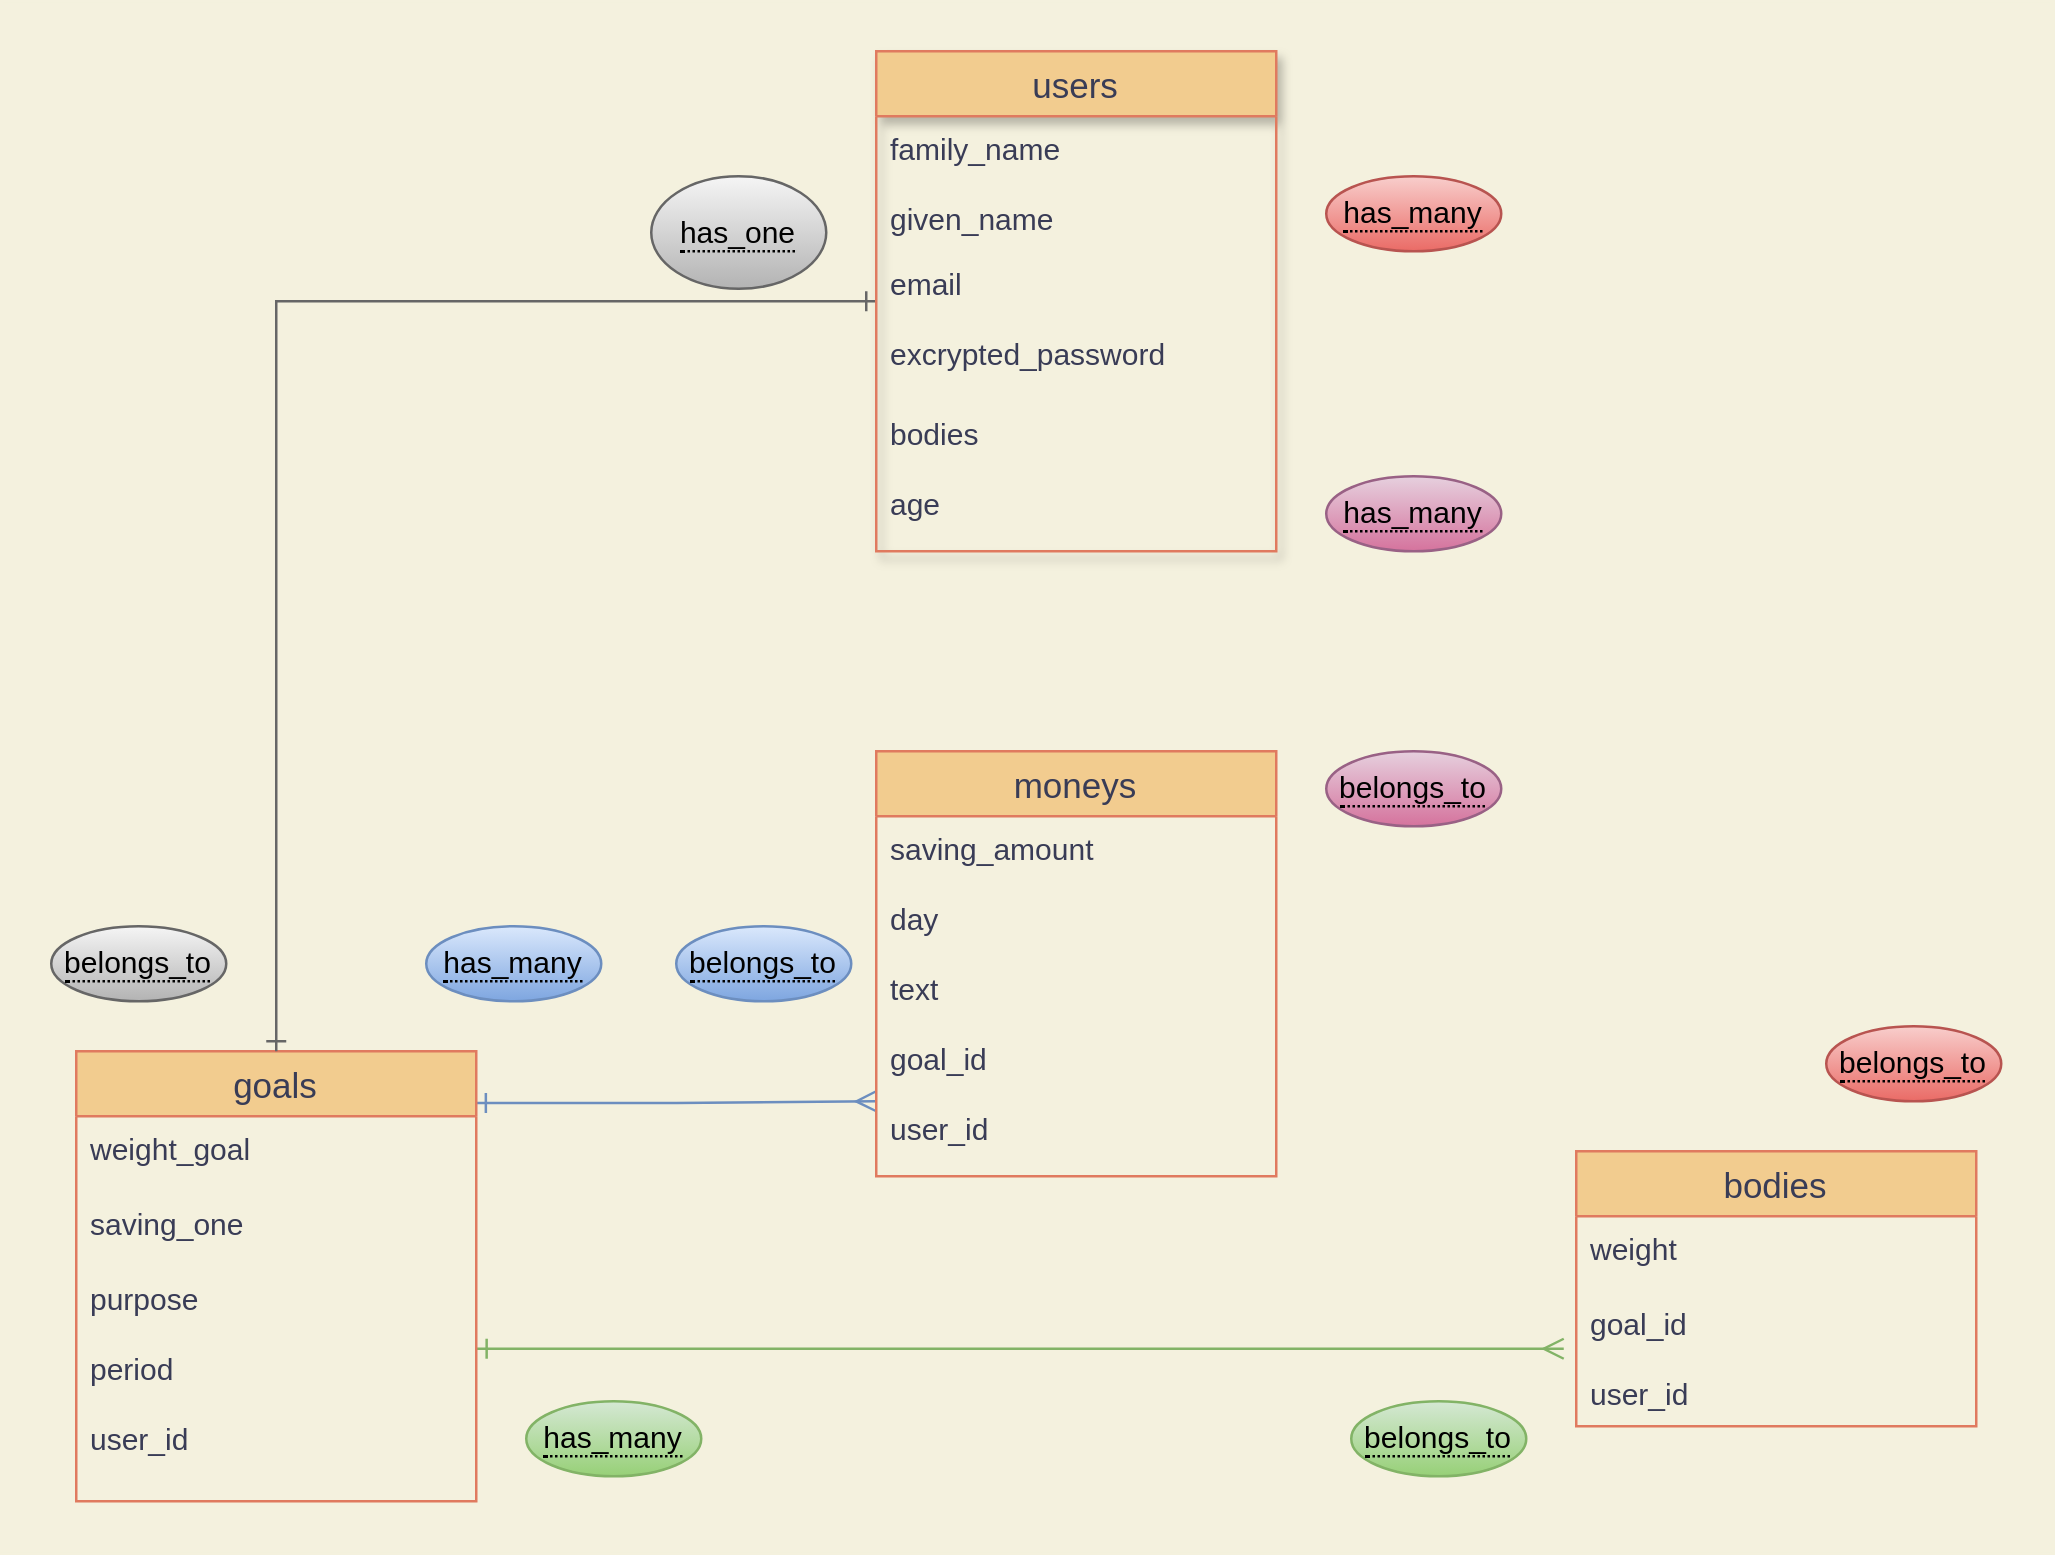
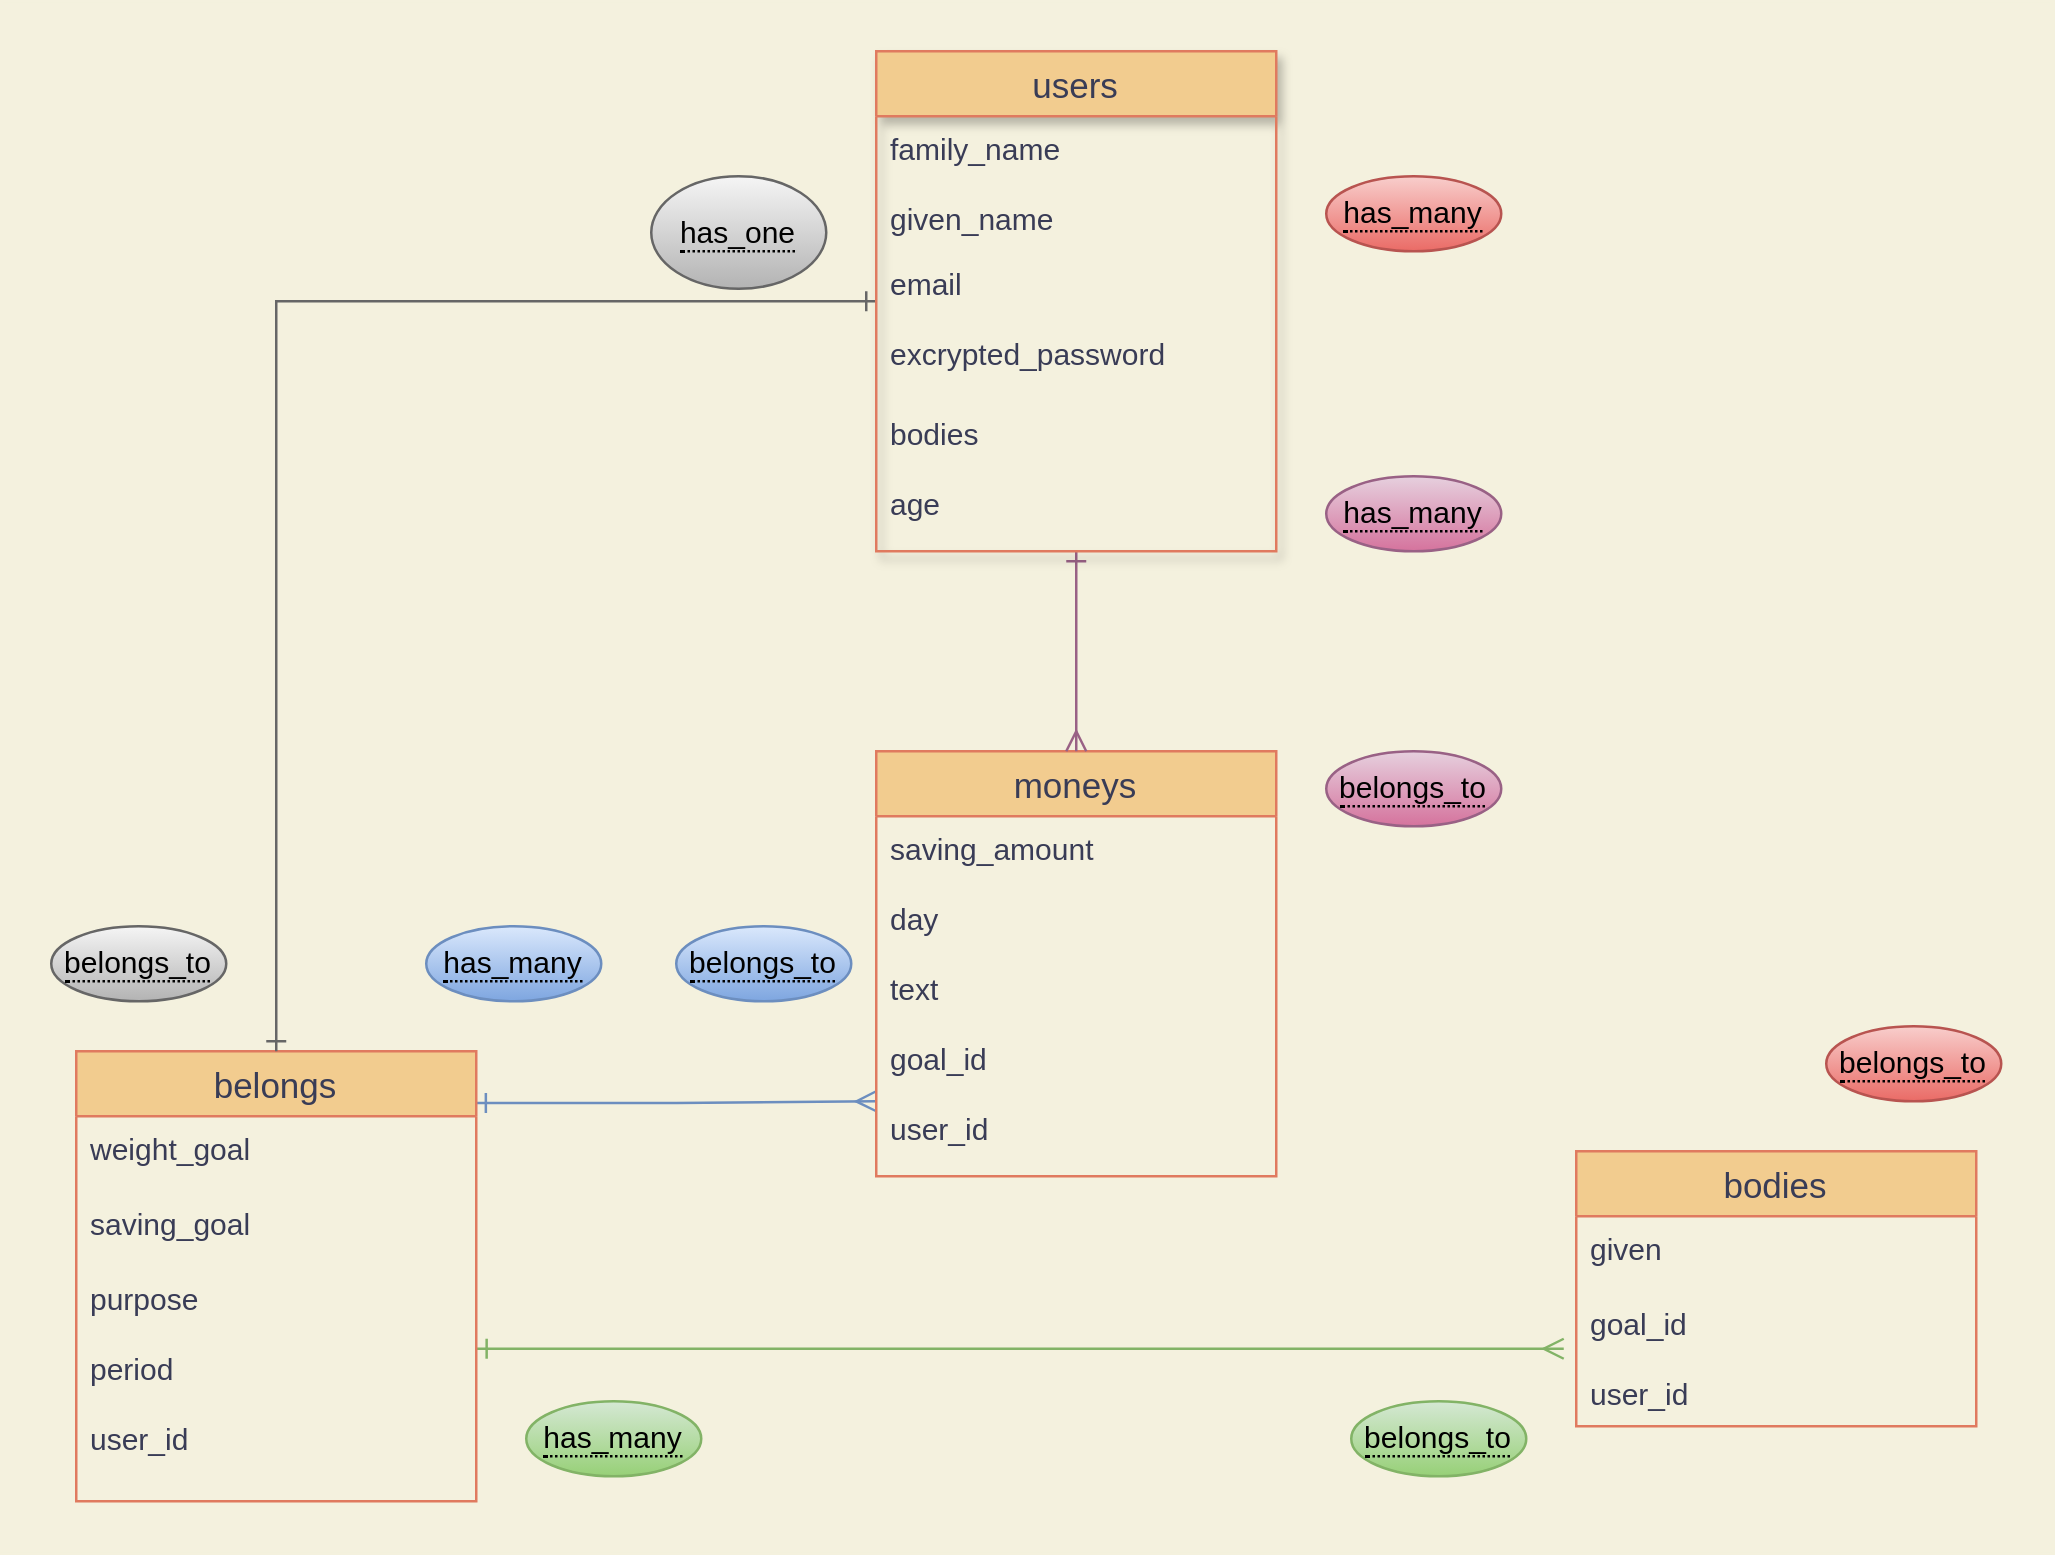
none -> (1076, 653)
(275, 1086) -> (275, 1086)
(170, 1225) -> (175, 1225)
(1637, 1250) -> (1628, 1250)
